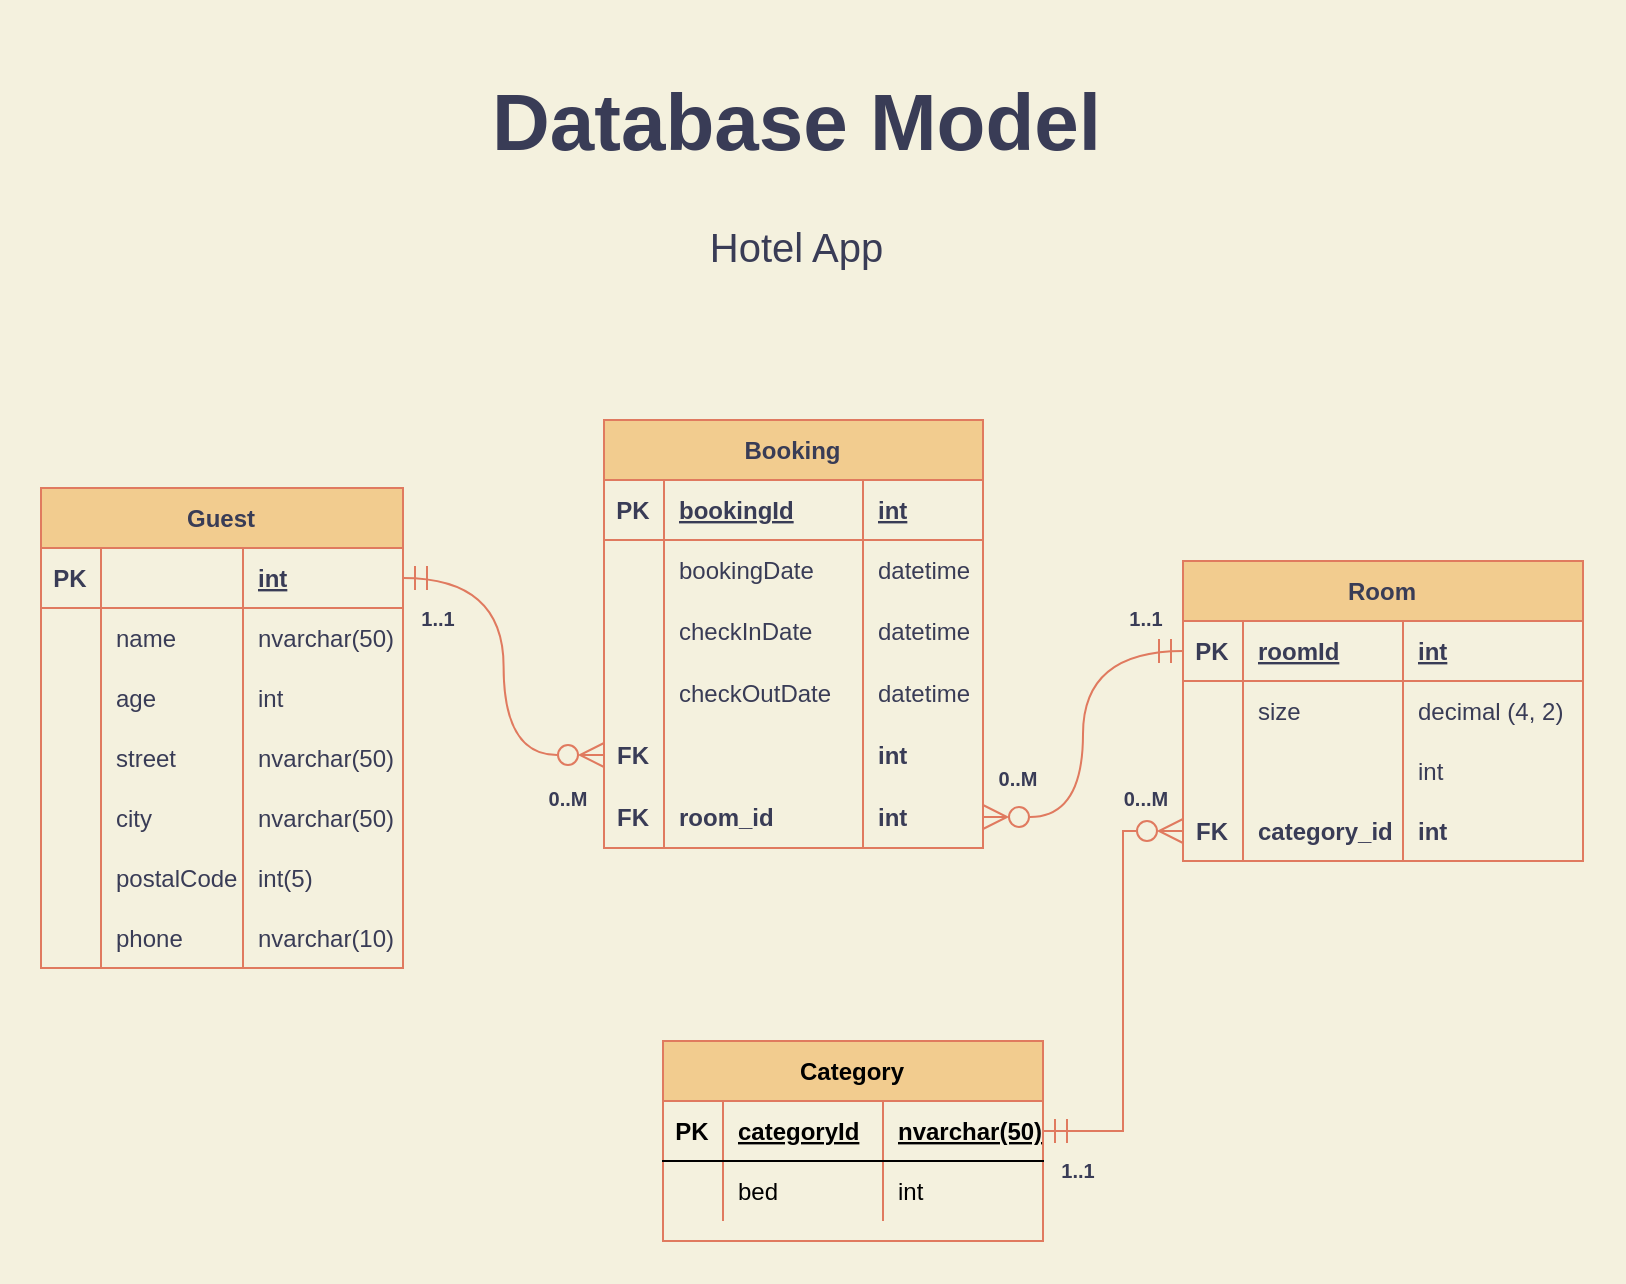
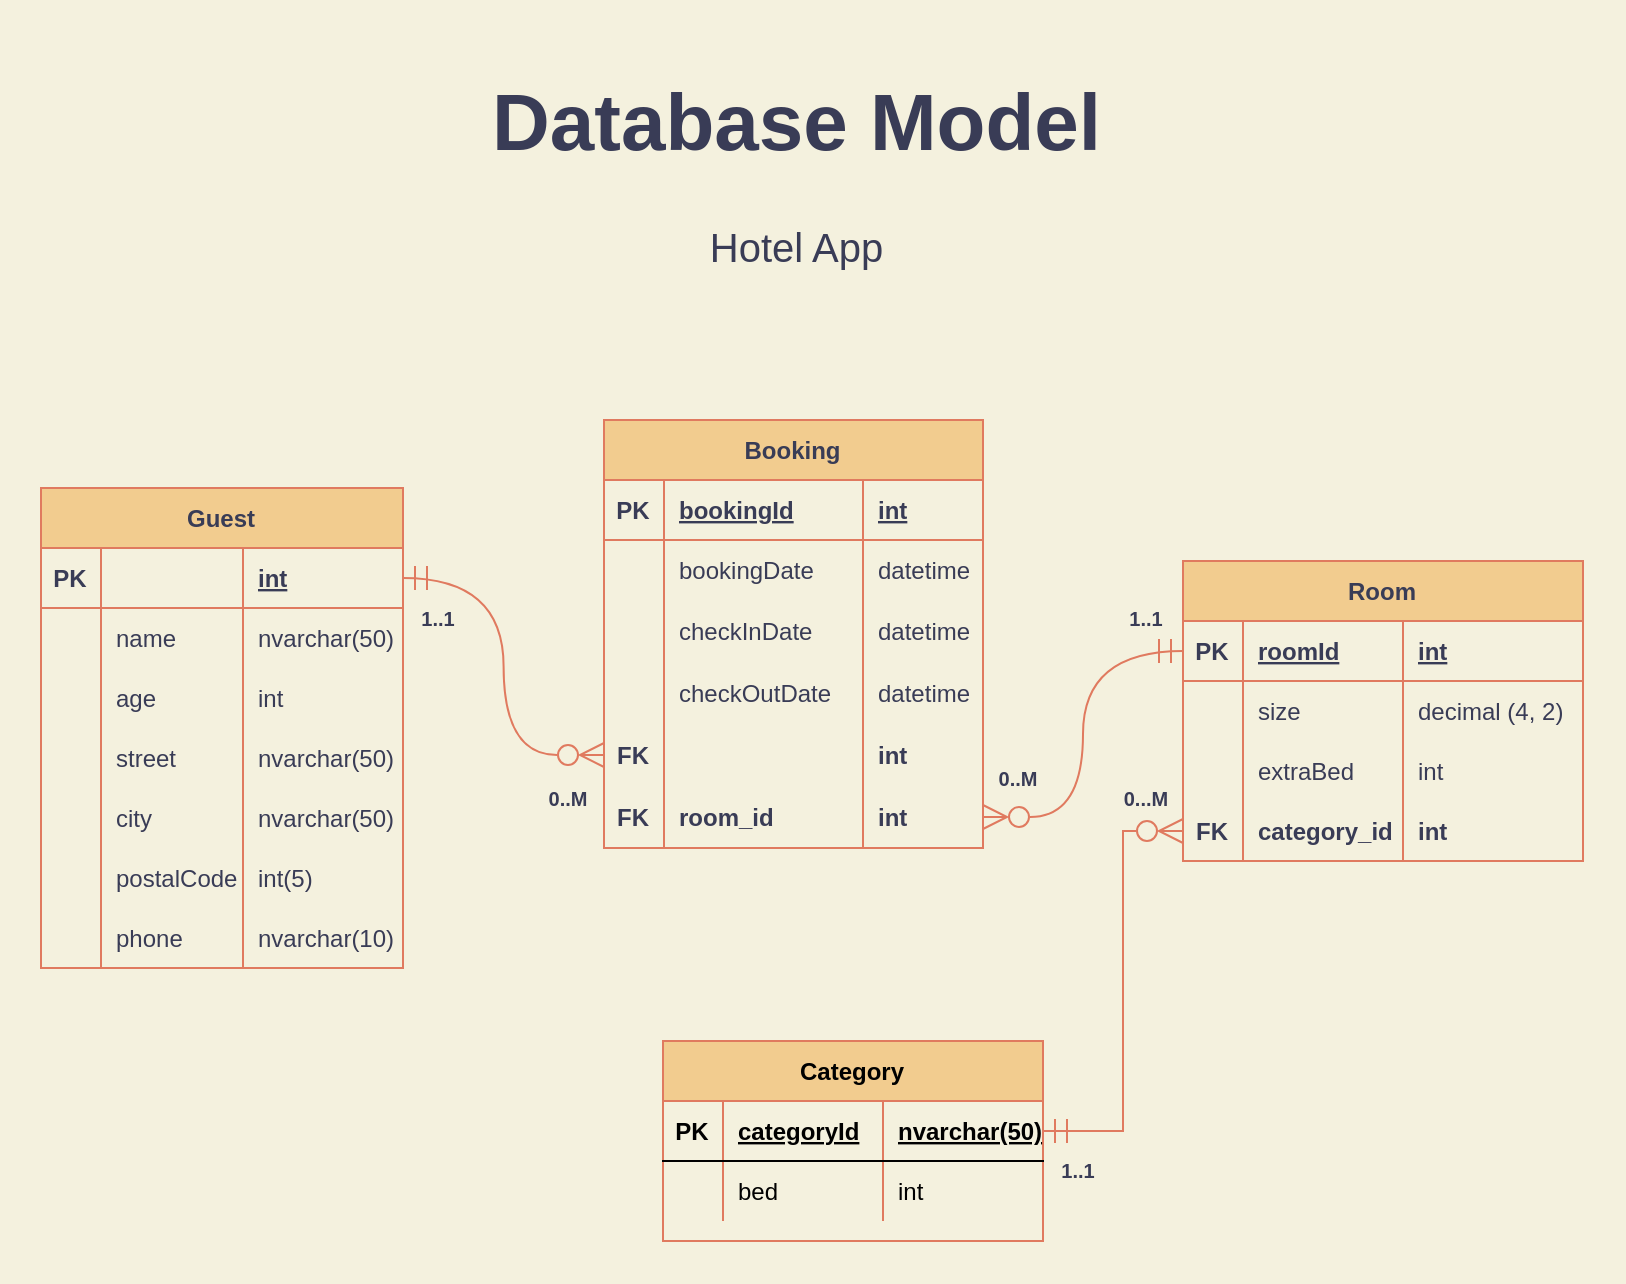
none -> (1323, 771)
